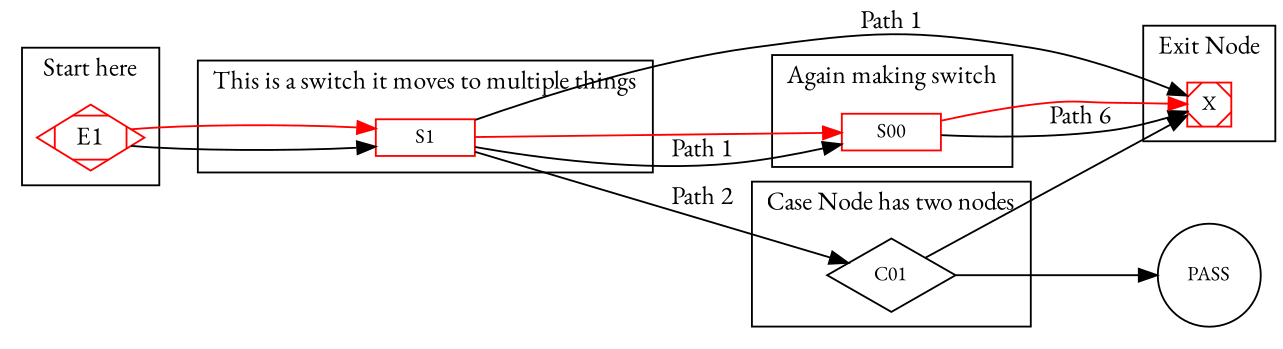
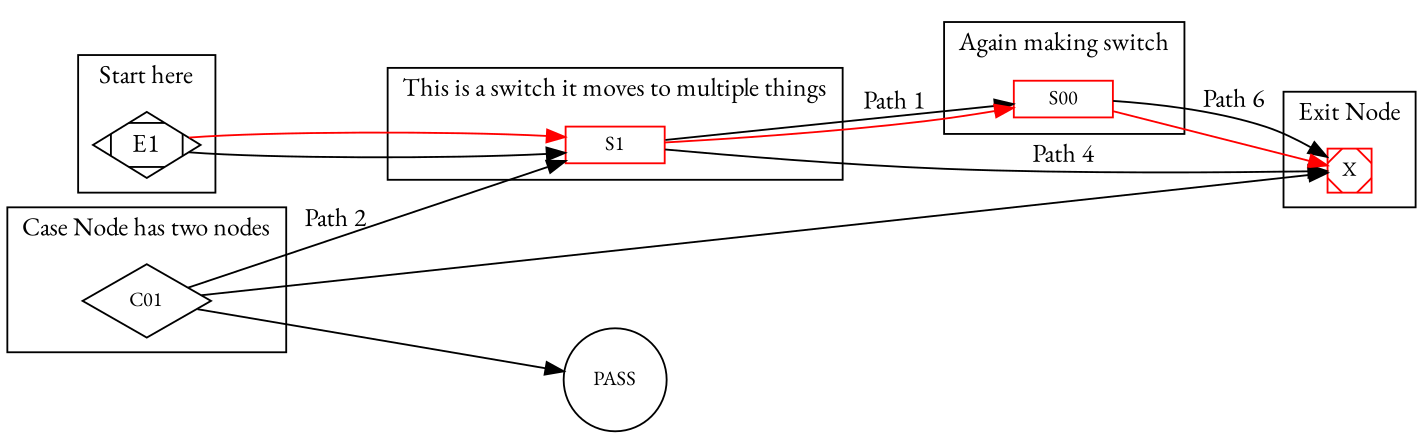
(891, 21) -> (1063, 155)
(91, 138) -> (147, 145)
(653, 205) -> (368, 227)
